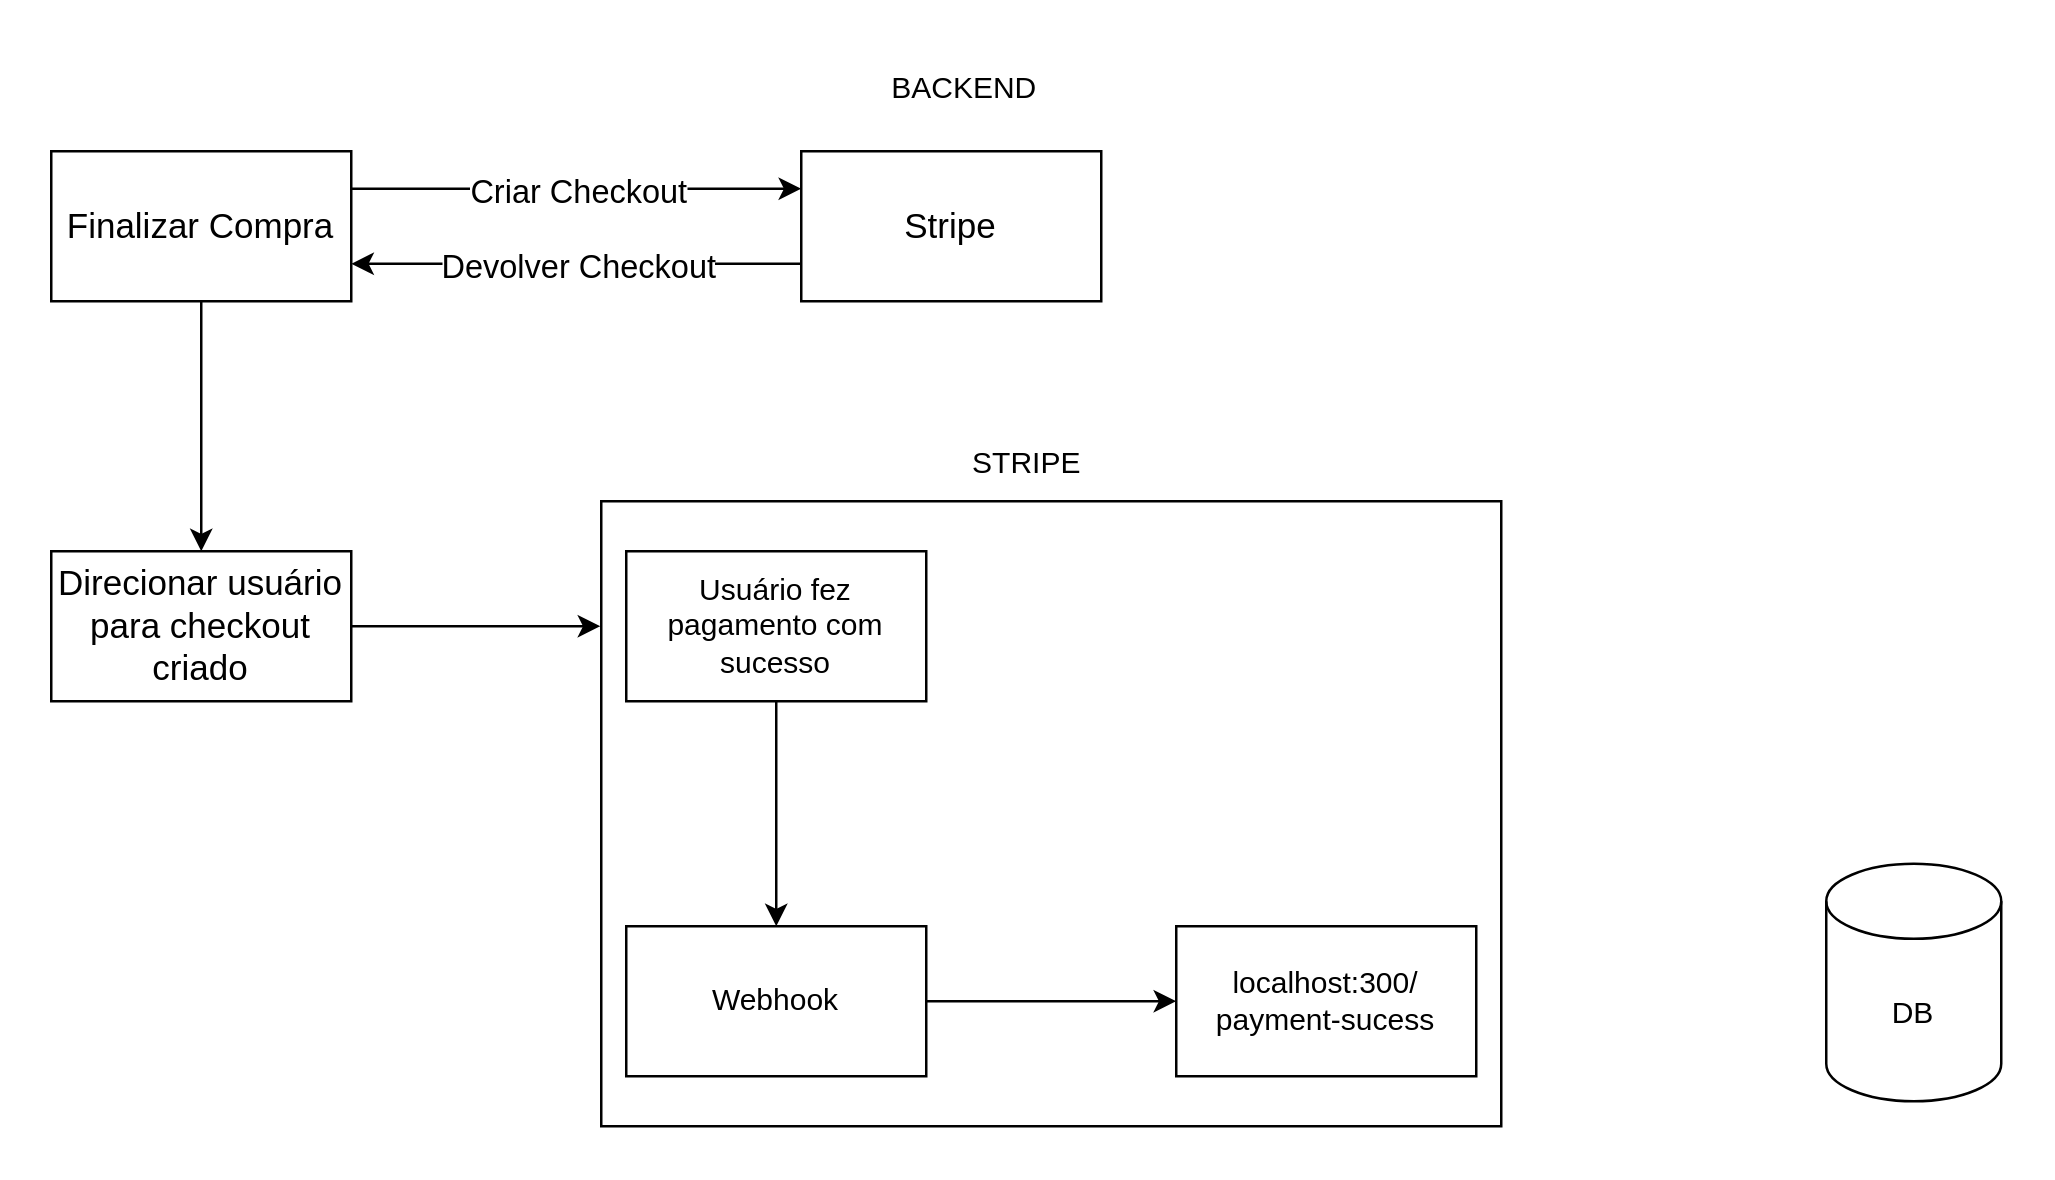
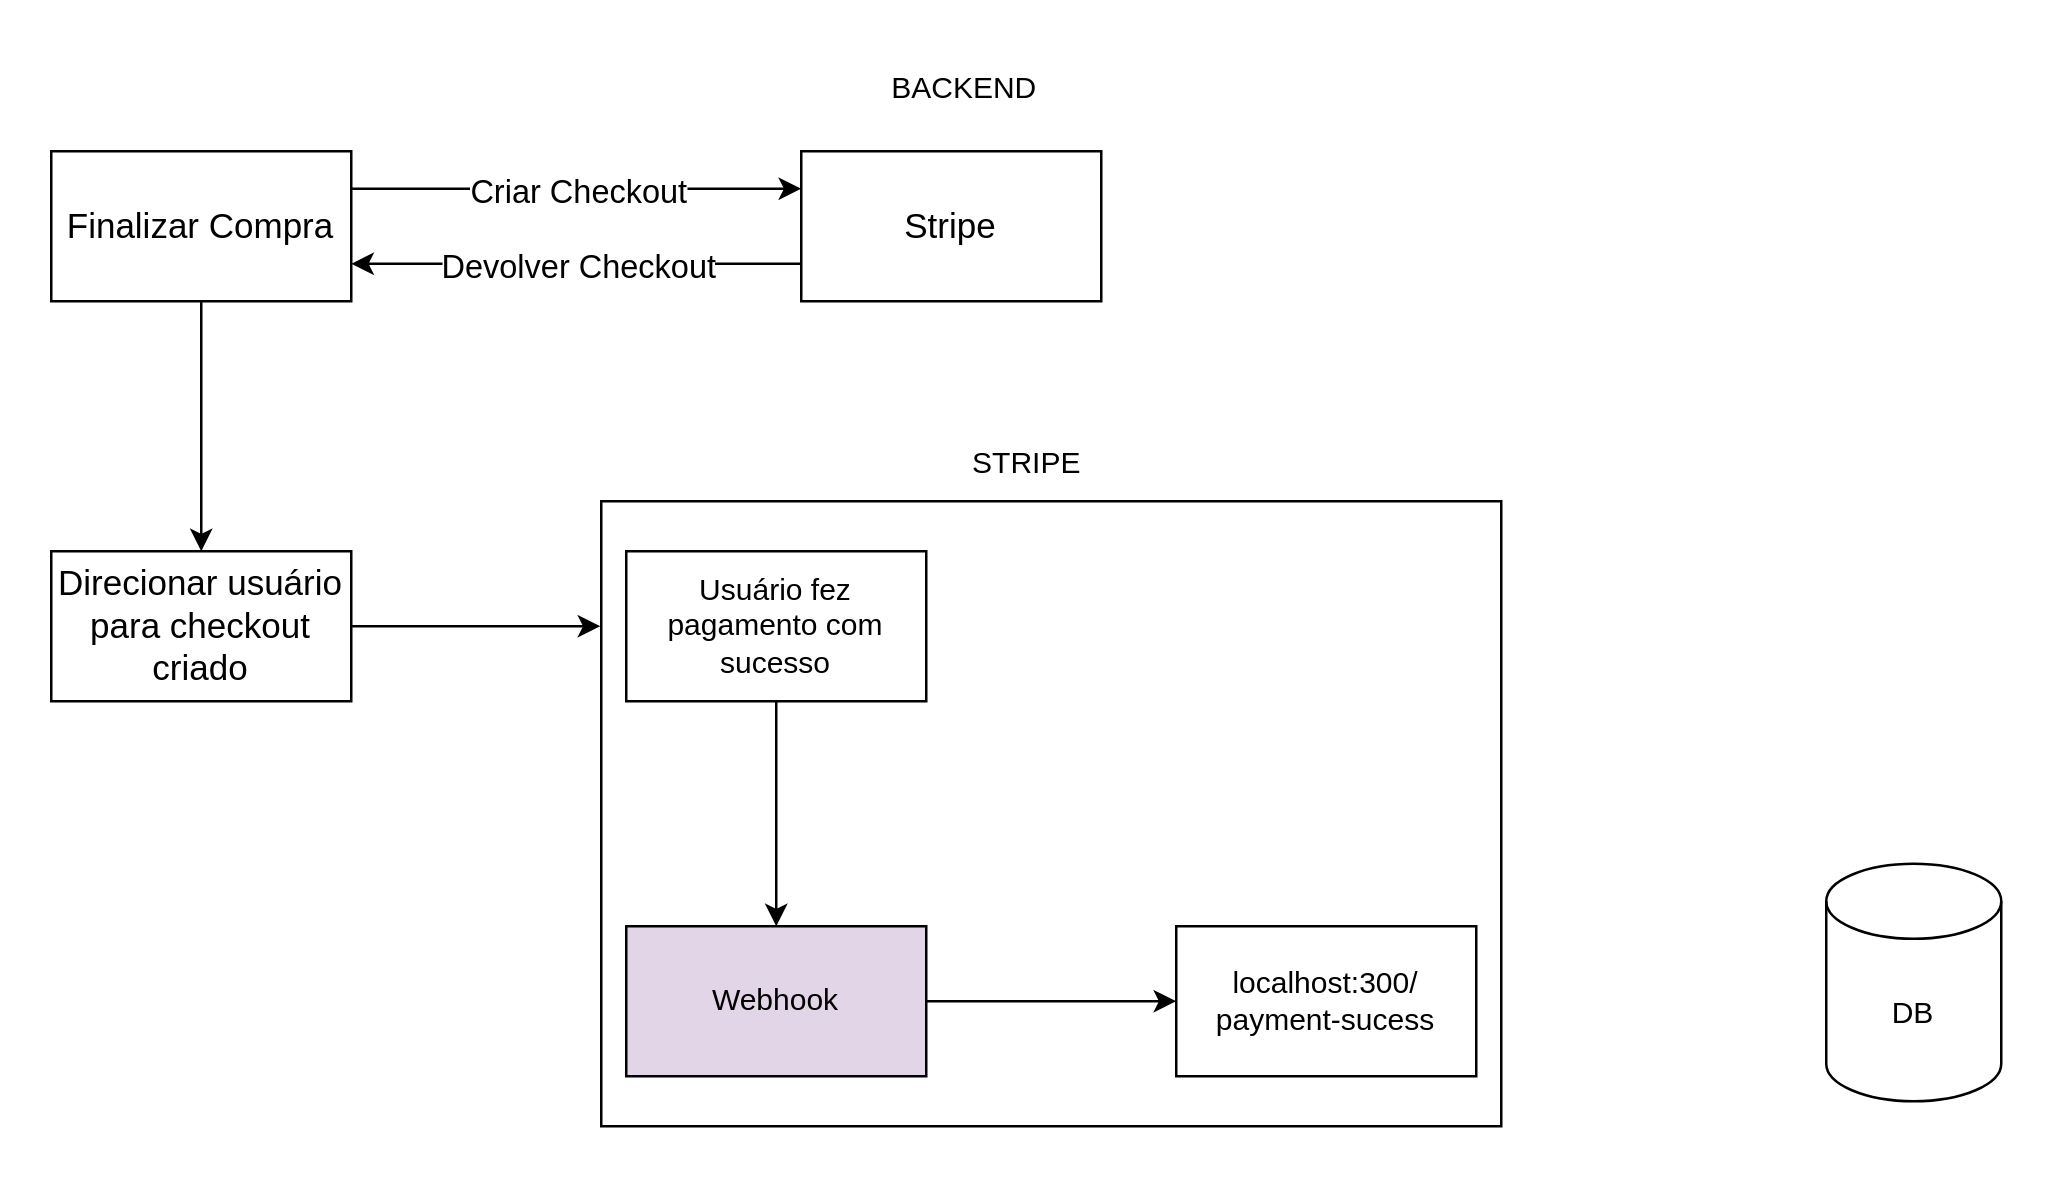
(776, 1001) -> (776, 1001)
